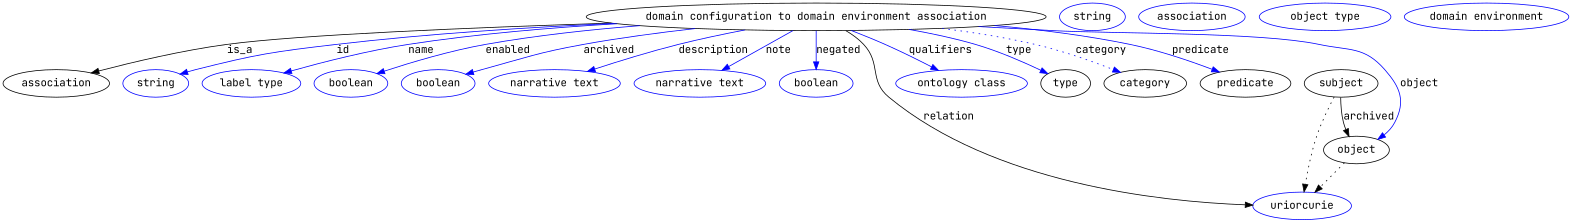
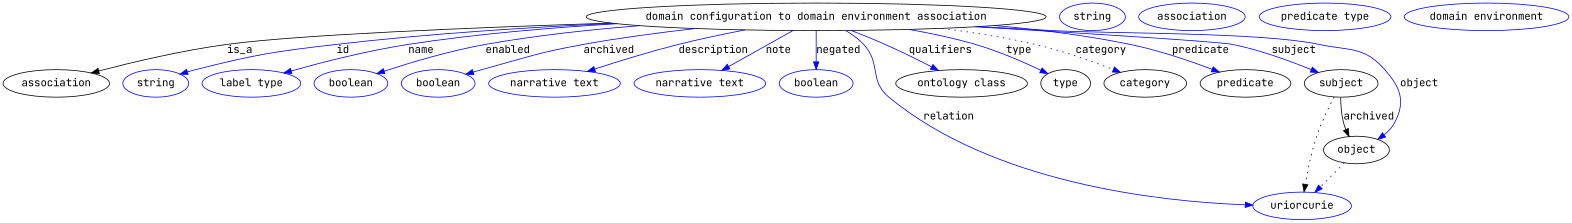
(1325, 17) -> (1325, 17)
none -> (1154, 38)
(962, 83) -> (962, 83)
(1019, 166) -> (1019, 166)
(1332, 175) -> (1332, 175)
